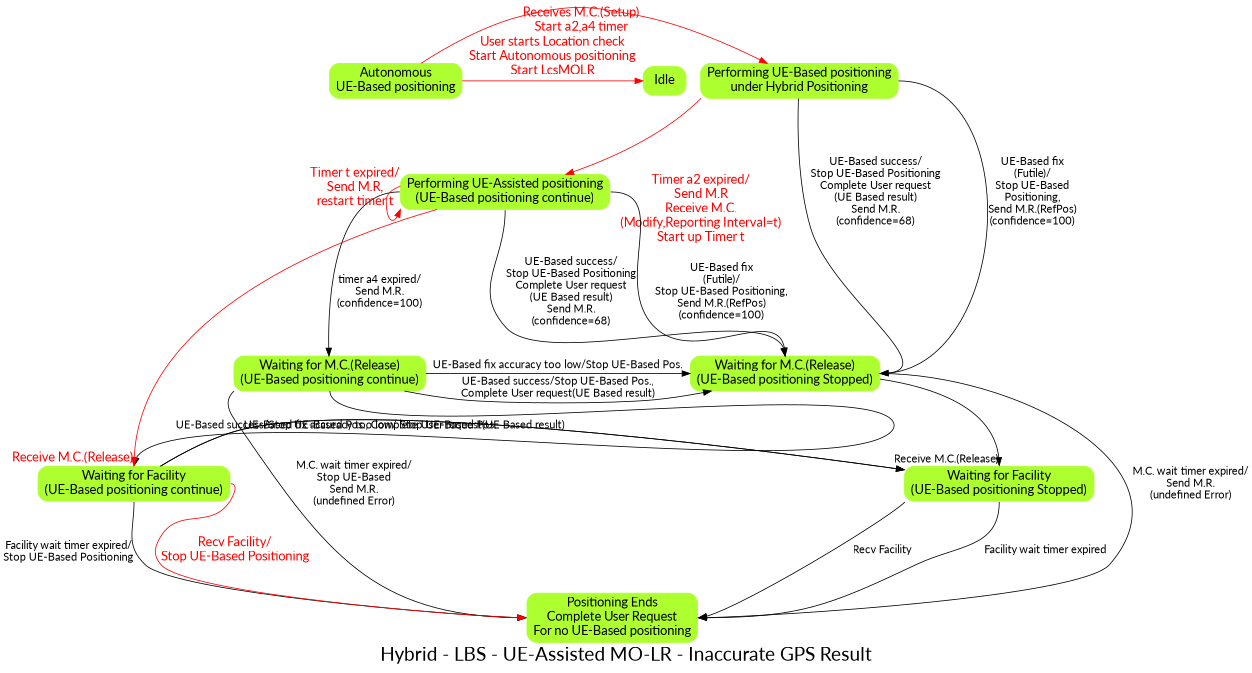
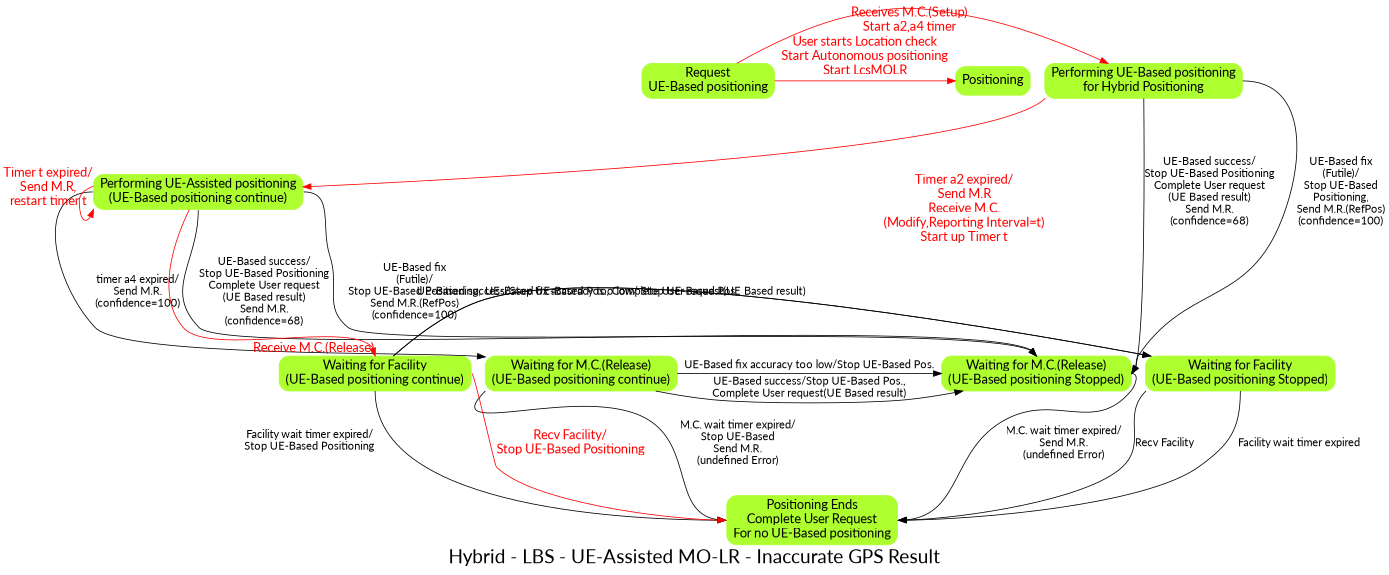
(396, 81) -> (708, 81)
(665, 81) -> (993, 81)
(799, 81) -> (1144, 81)
(953, 400) -> none
(804, 448) -> none
